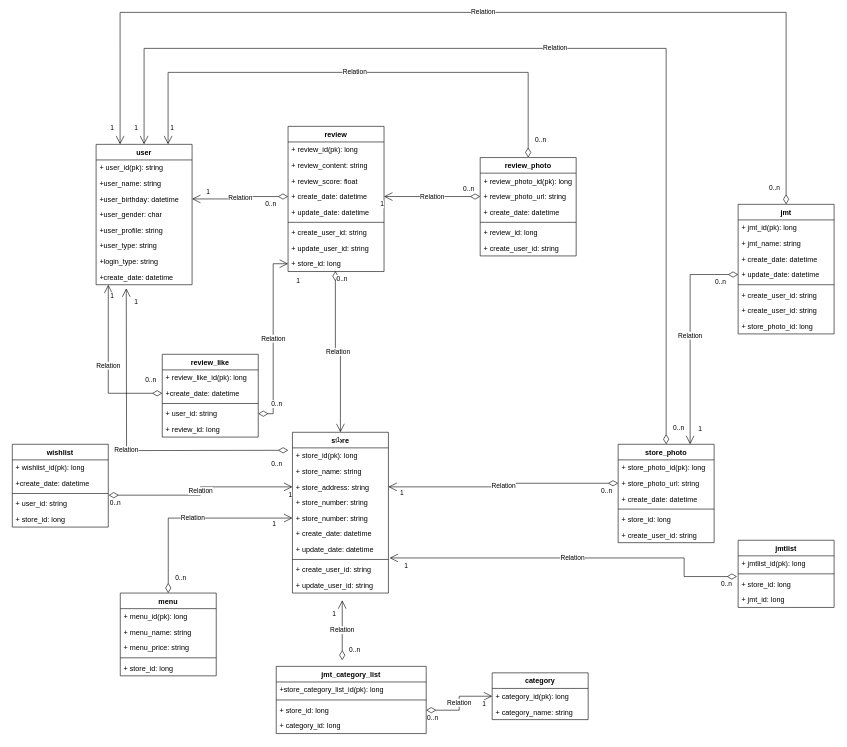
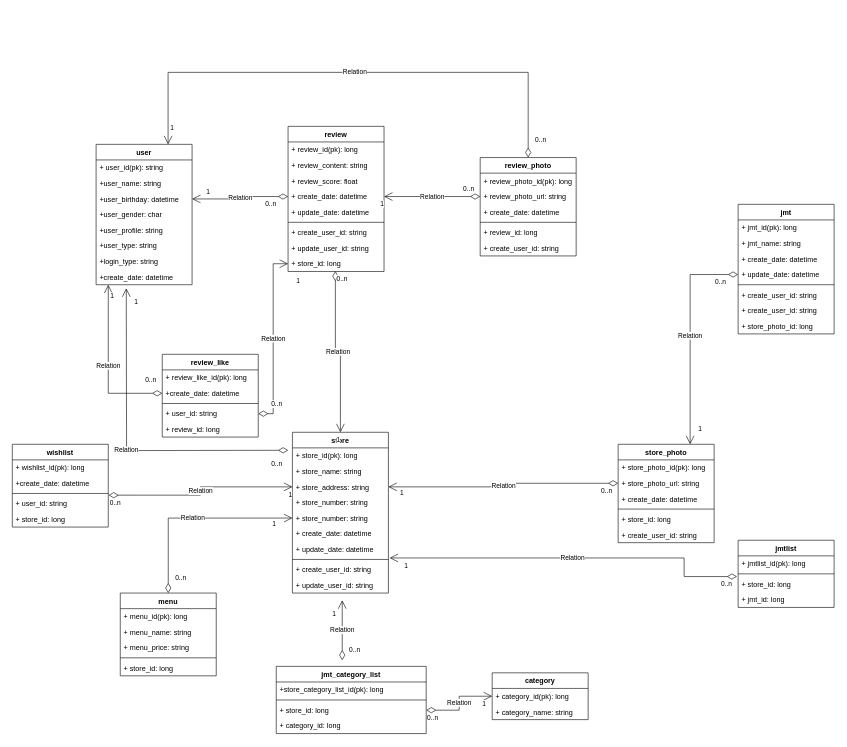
(453, 12) -> none
(405, 48) -> none
